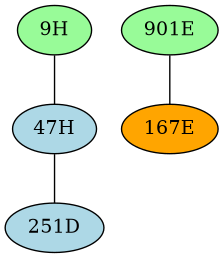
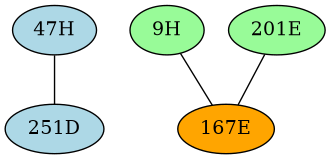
(170, 30) -> (277, 30)
(55, 80) -> (196, 79)
